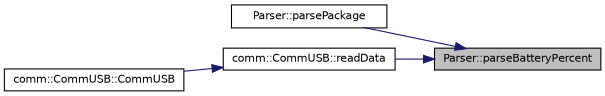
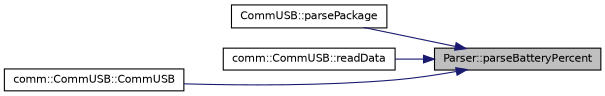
(309, 16) -> (309, 16)
(198, 70) -> (320, 84)
